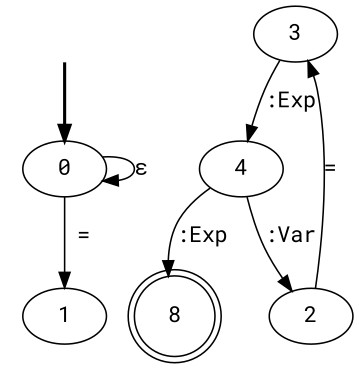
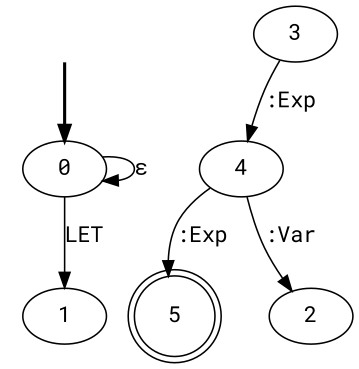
(324, 182) -> none
(84, 236) -> (84, 236)
(175, 316) -> (175, 316)
